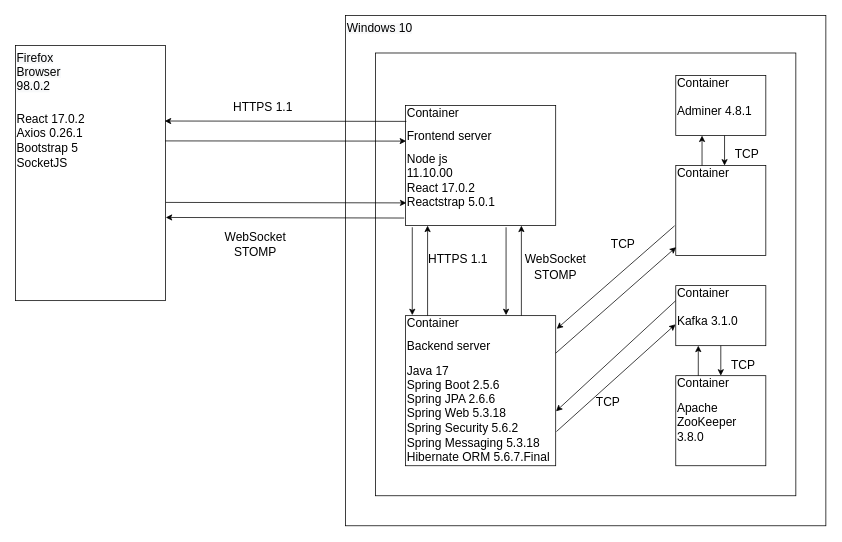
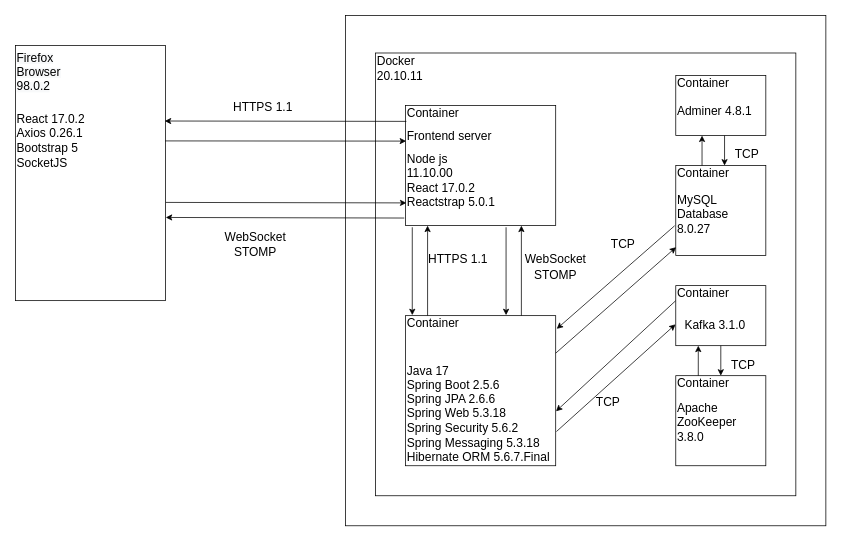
(426, 31) -> none
none -> (405, 68)
none -> (705, 214)
(713, 320) -> (720, 324)
(454, 345) -> none
